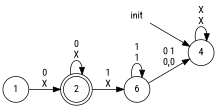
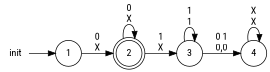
(167, 33) -> (39, 53)
(137, 89) -> (190, 53)
